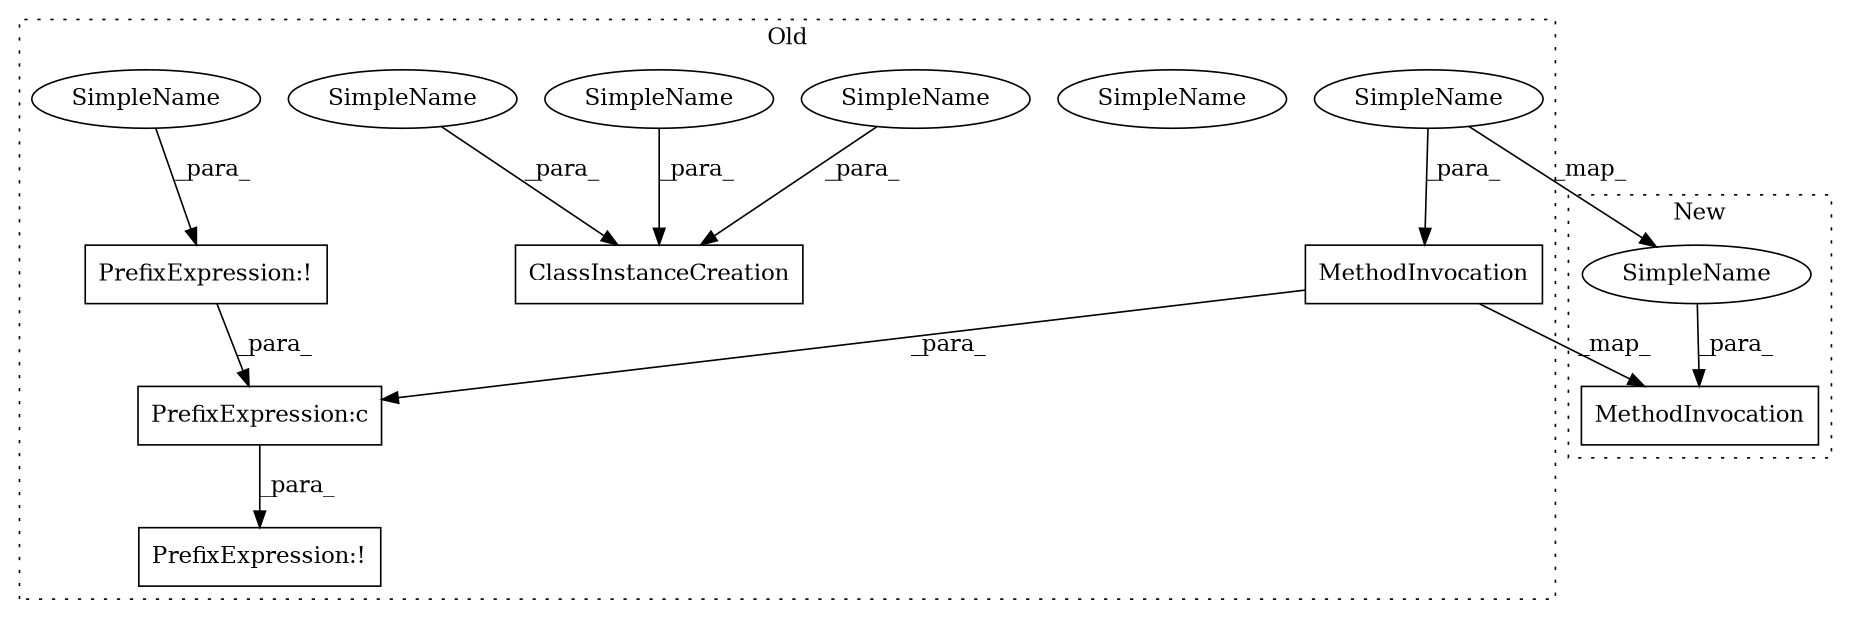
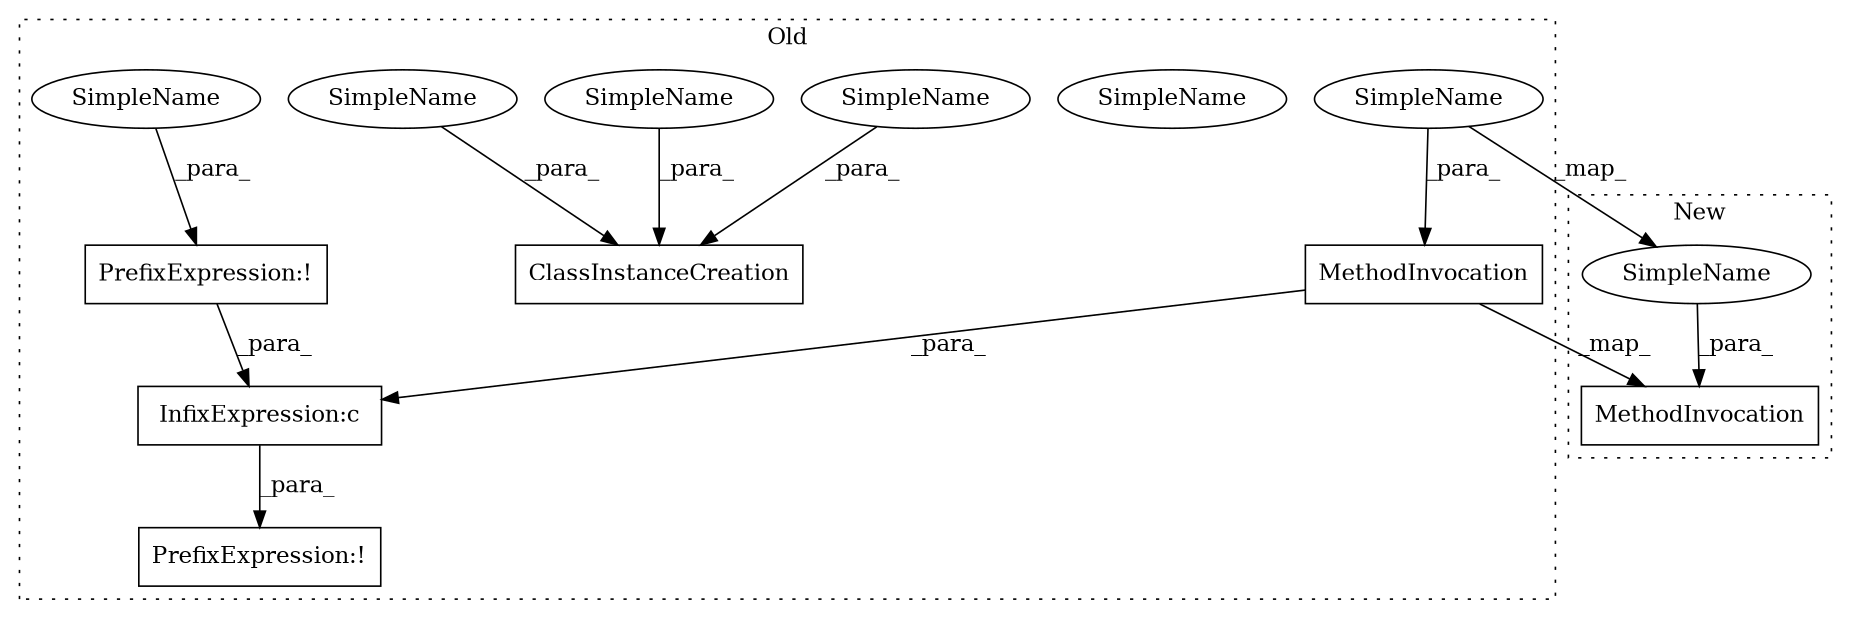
(260, 416) -> (260, 416)
